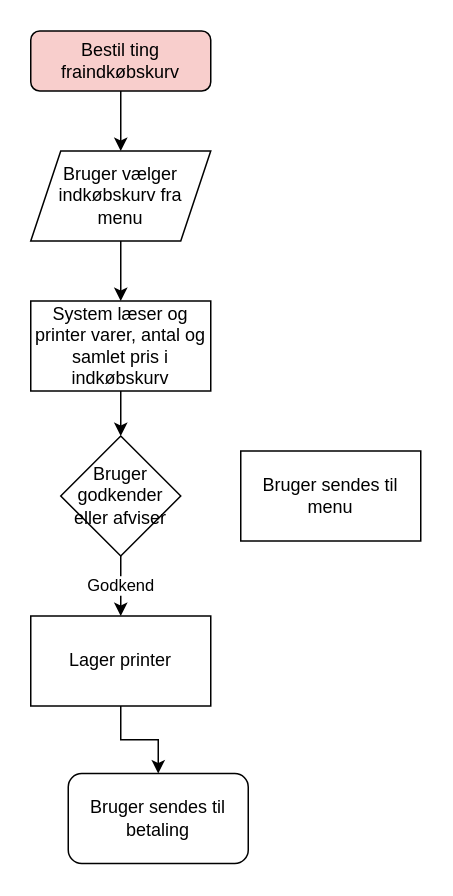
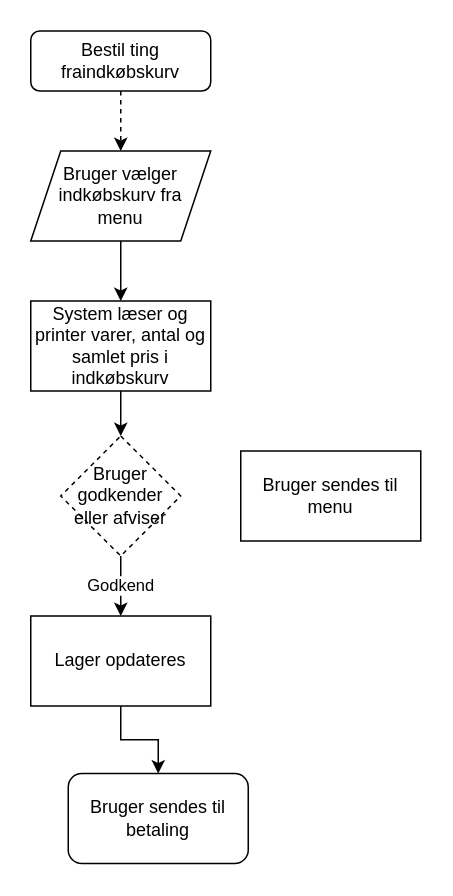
(121, 61) -> (121, 61)
(121, 115) -> (121, 115)
(121, 496) -> (121, 496)
(121, 661) -> (121, 661)
